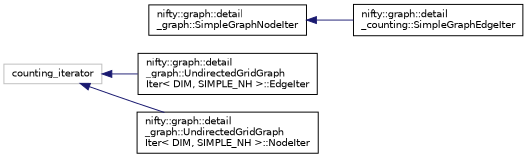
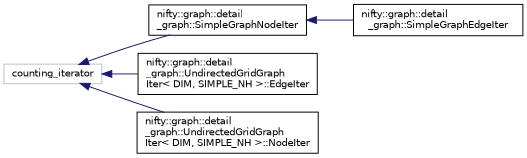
(438, 20) -> (438, 20)
none -> (129, 47)
